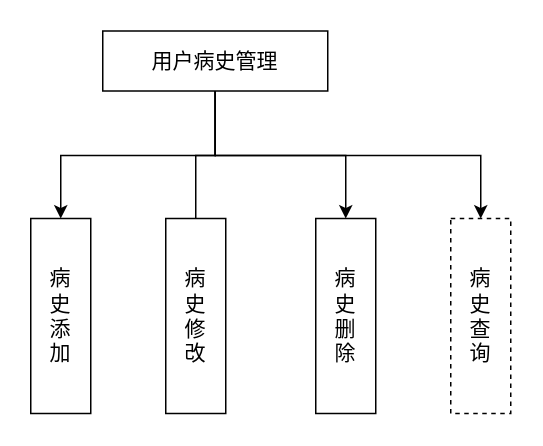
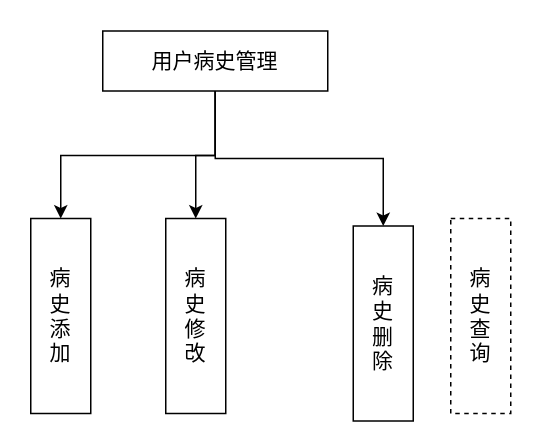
(441, 155) -> none
(196, 211) -> (196, 207)
(346, 316) -> (383, 323)
